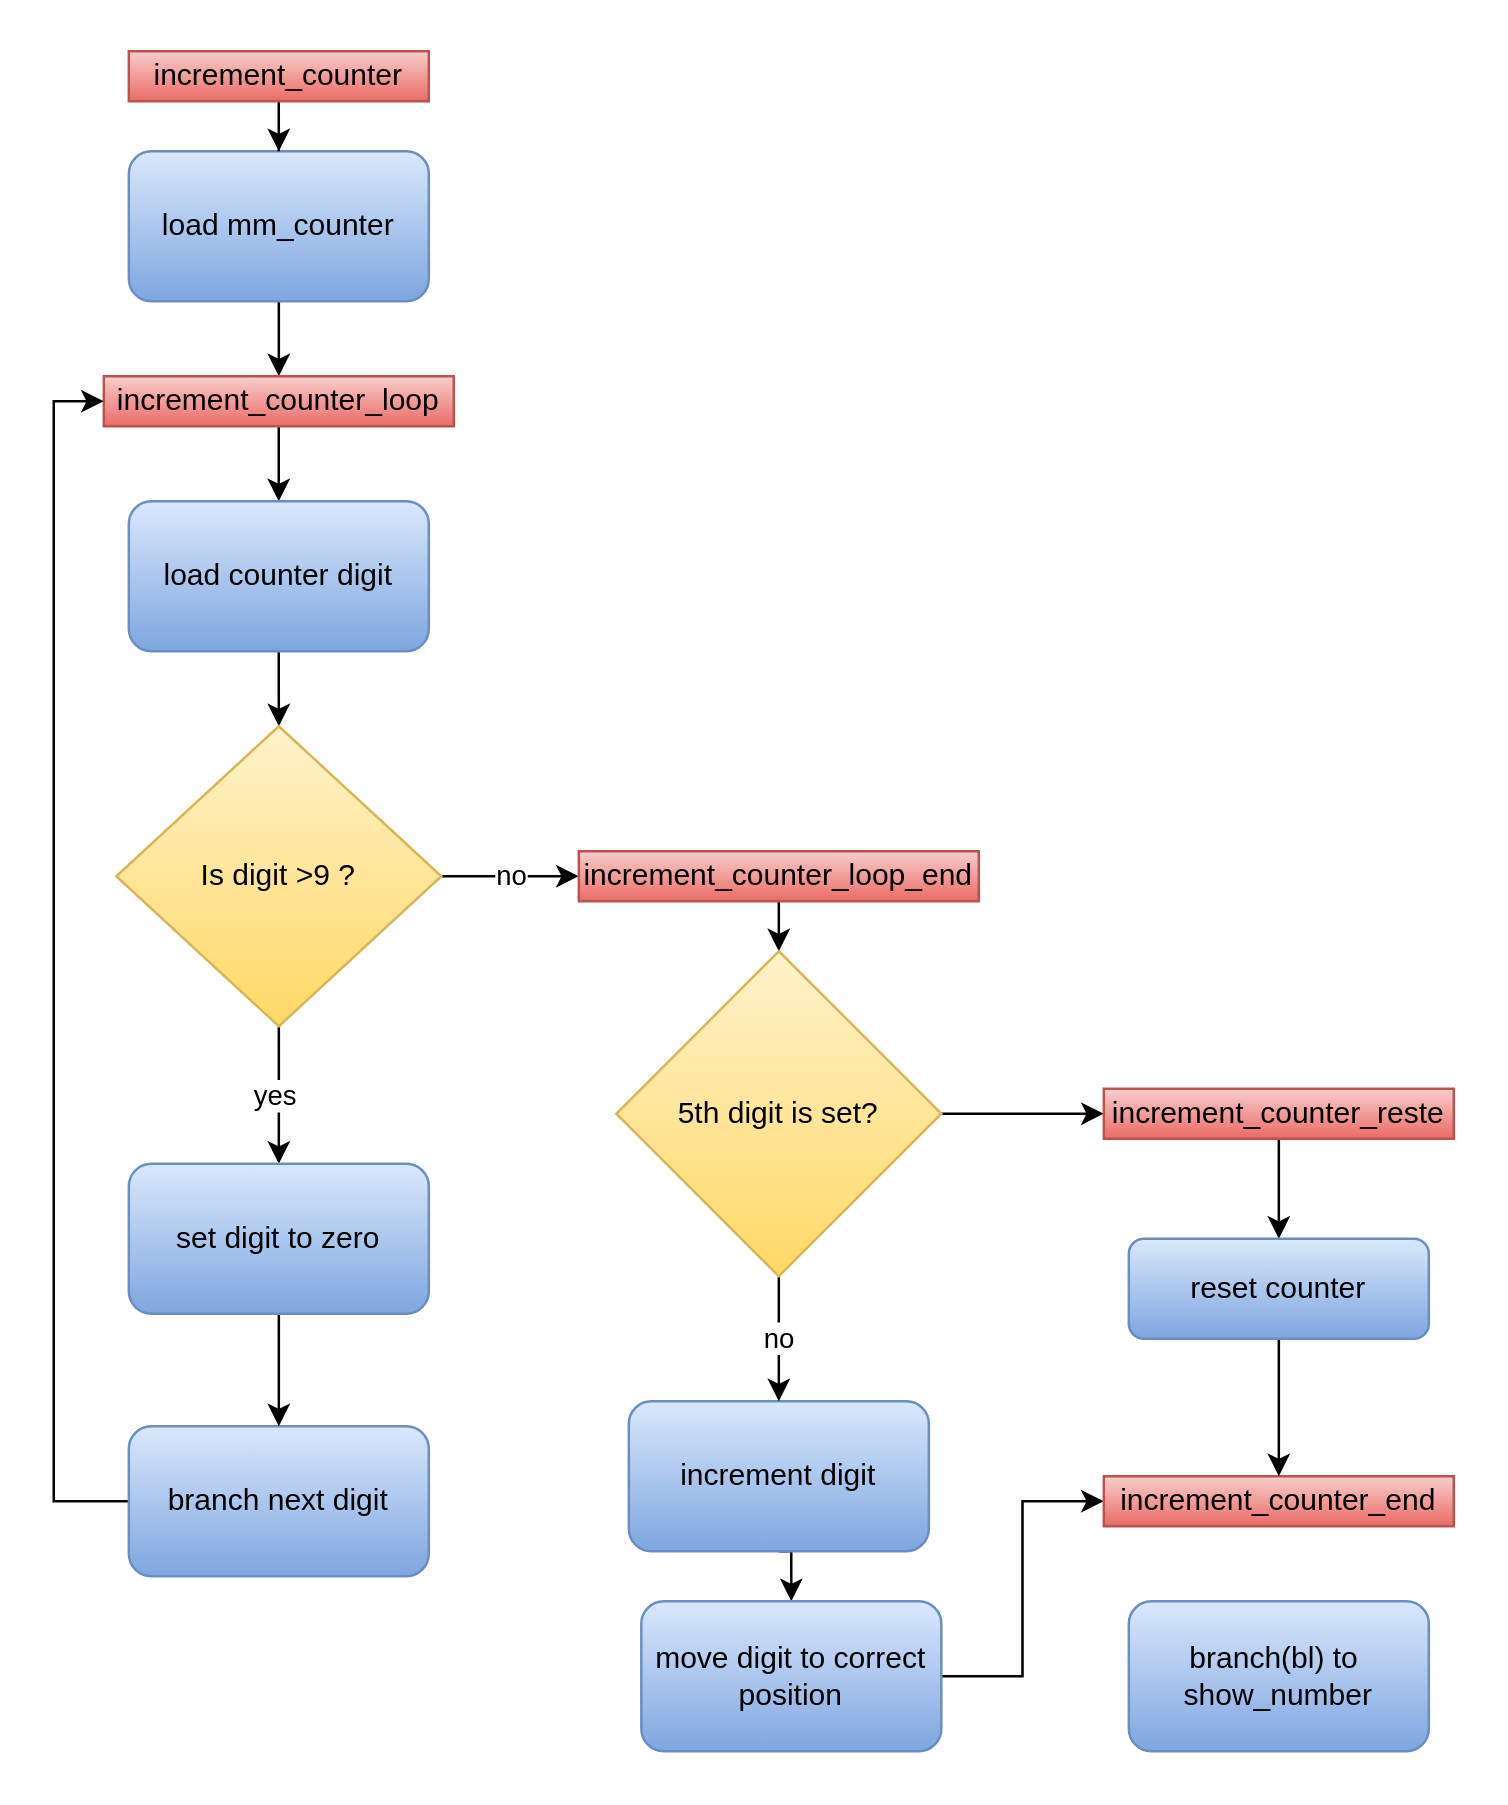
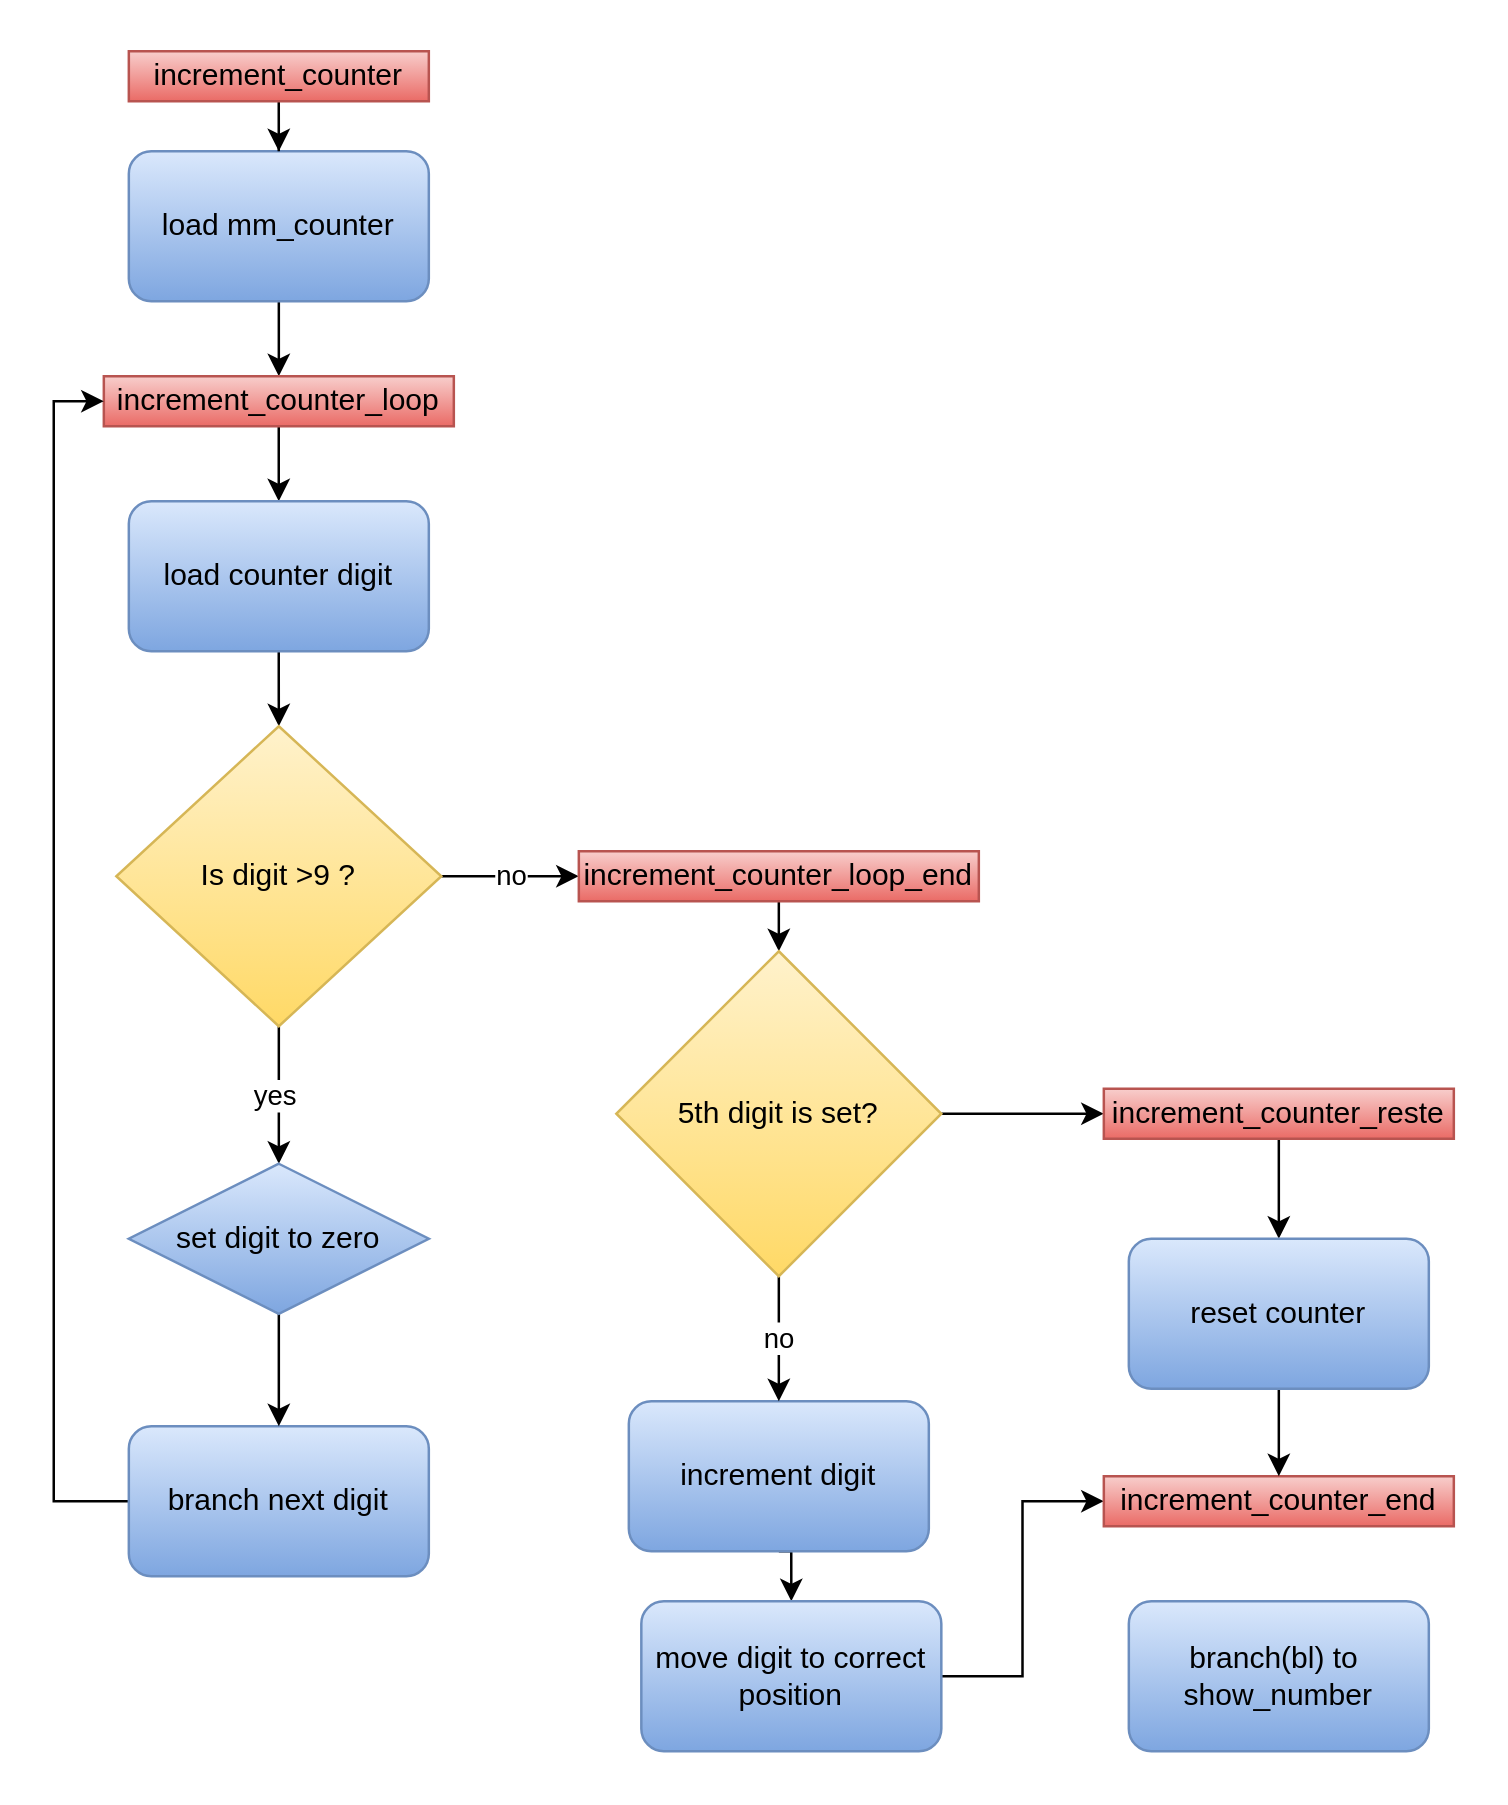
(279, 1239) -> (279, 1239)
(1279, 1289) -> (1279, 1314)
